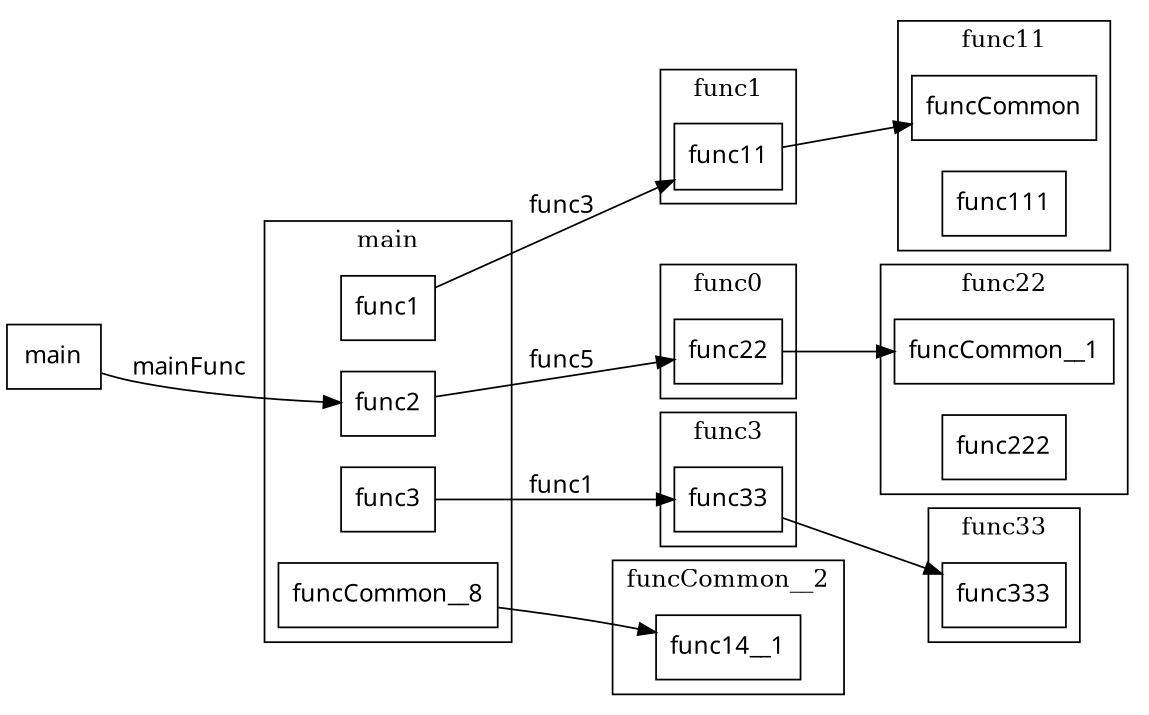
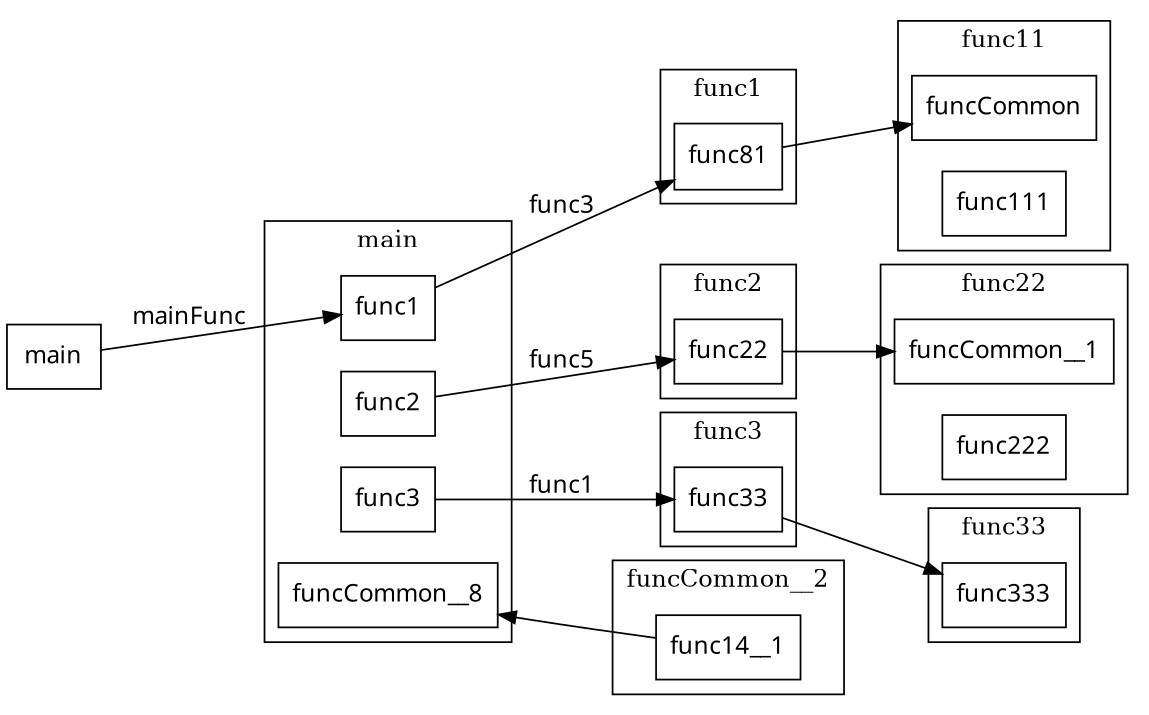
(728, 157) -> (728, 157)
(728, 285) -> (728, 285)
(211, 393) -> (212, 334)
(569, 617) -> (586, 628)
